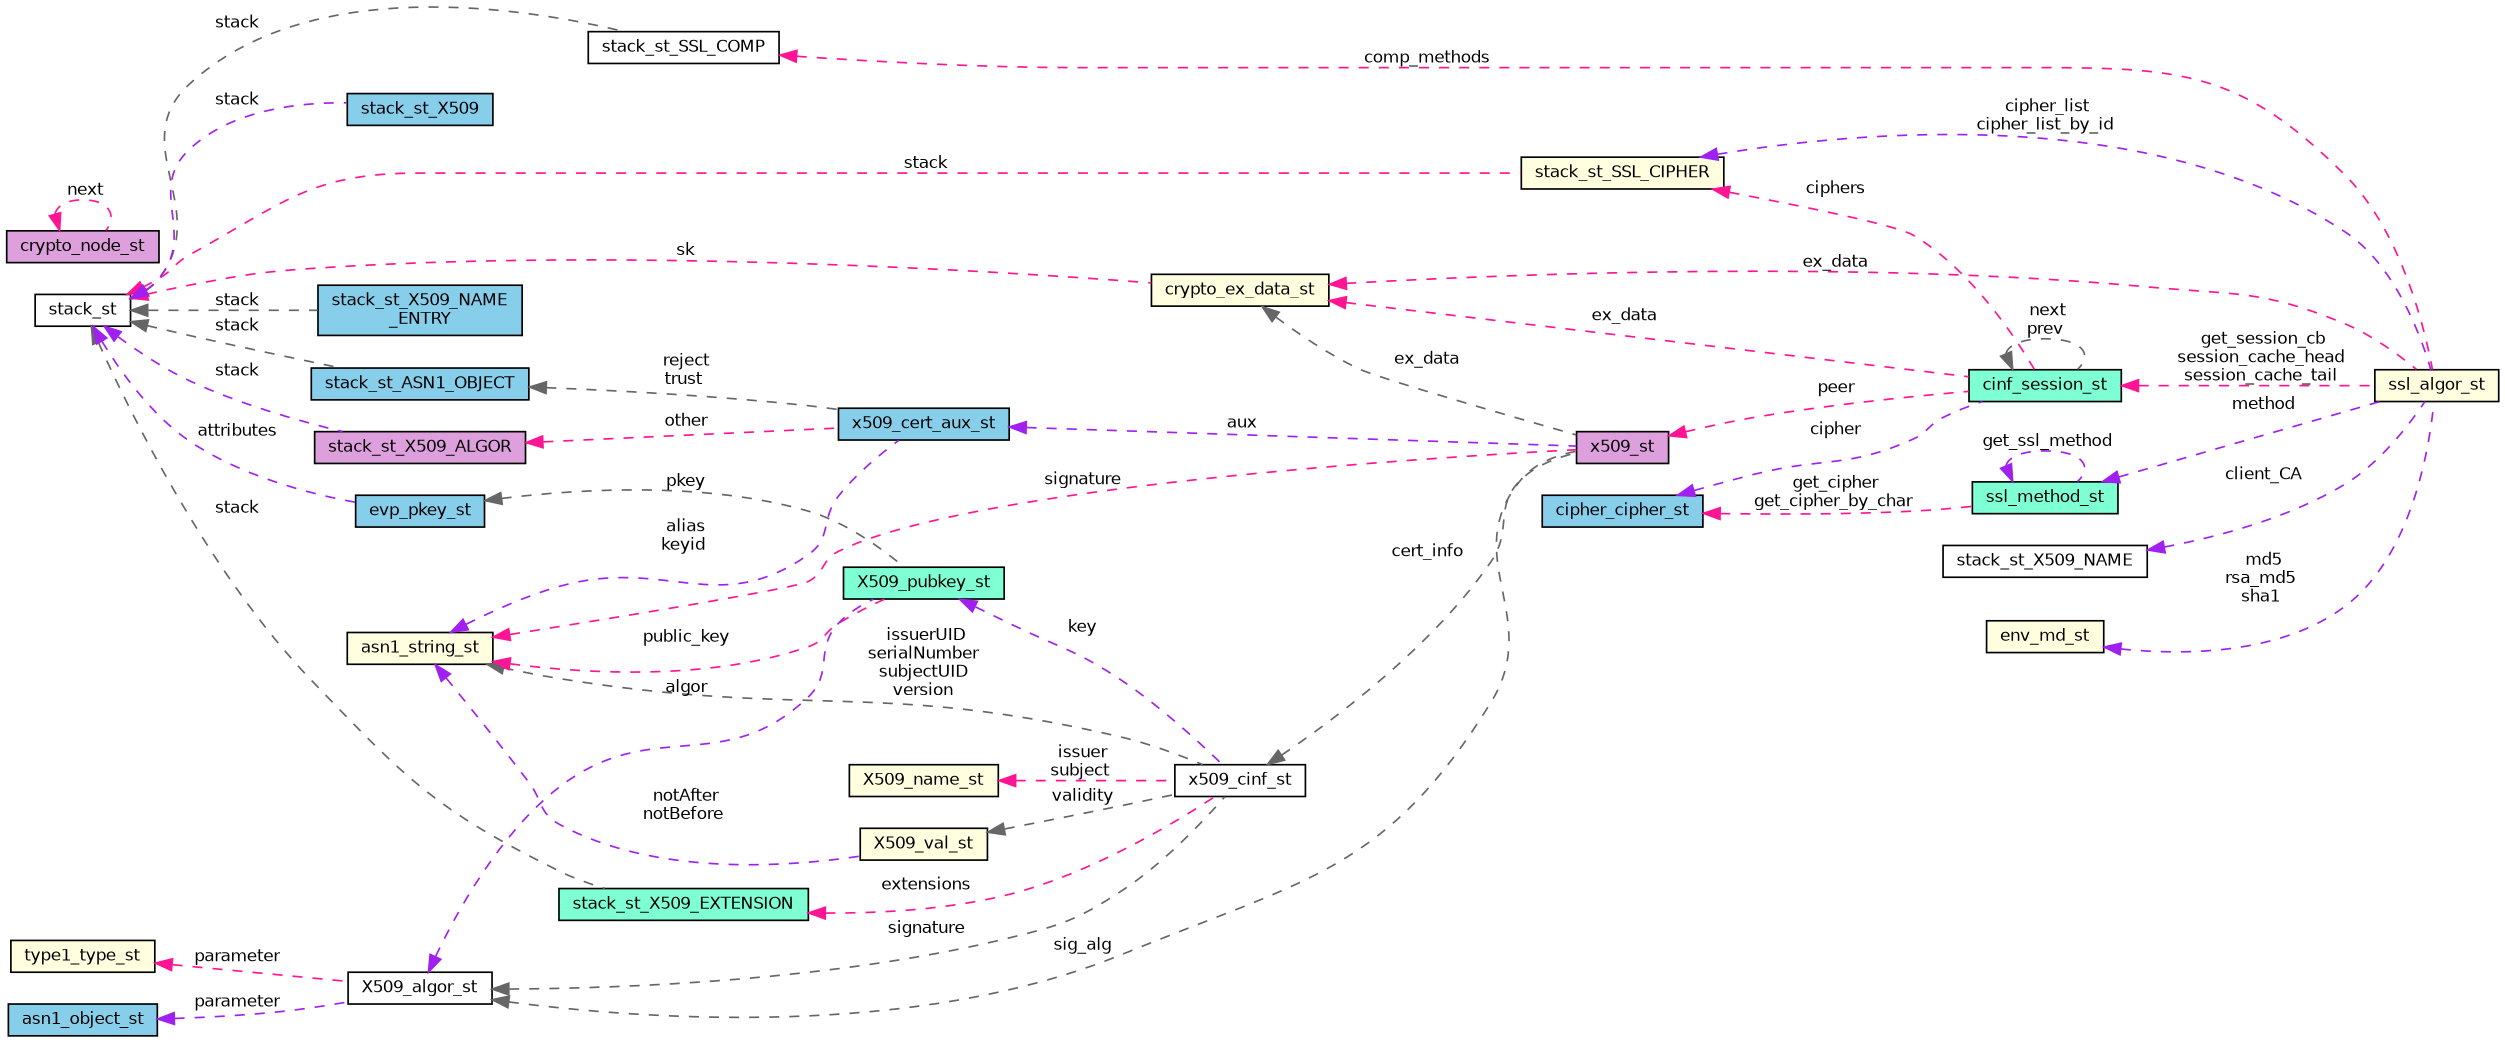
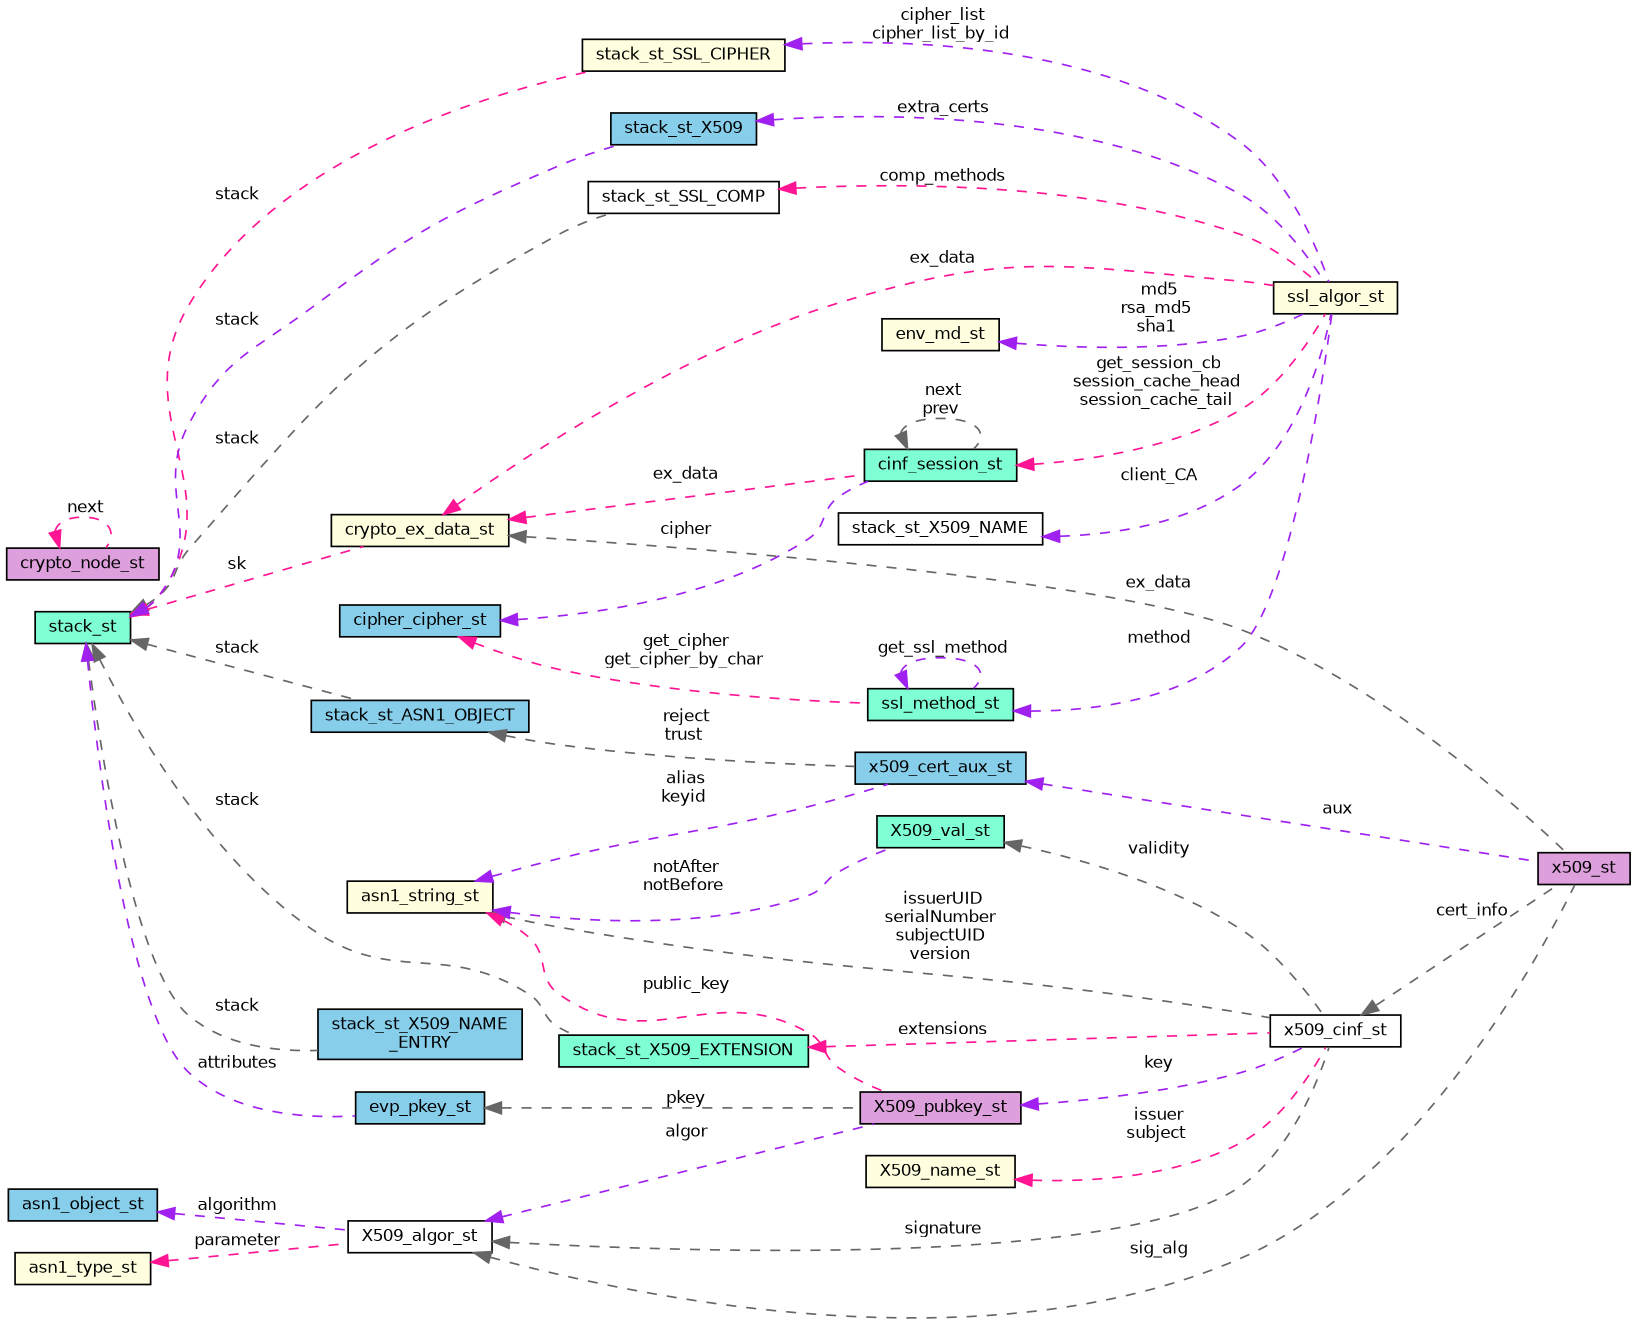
none -> (1072, 136)
(1910, 234) -> none
(83, 310) -> (83, 628)
(1826, 407) -> none
(420, 448) -> none
(1032, 502) -> none
(924, 583) -> (941, 1108)
(924, 844) -> (941, 832)
(83, 956) -> (83, 1269)
(235, 1002) -> (235, 1206)
